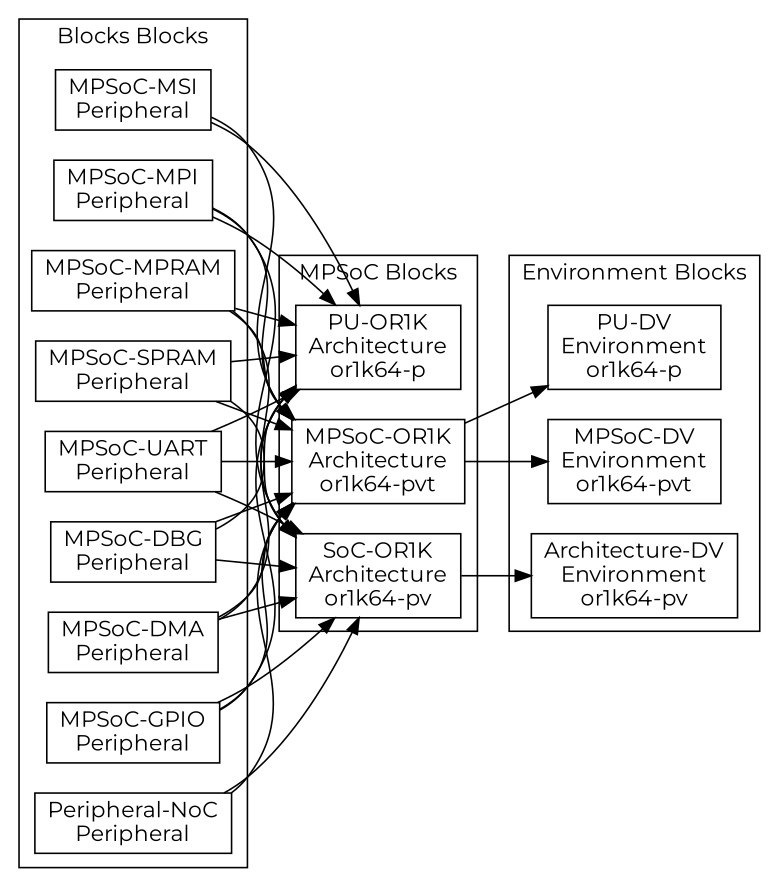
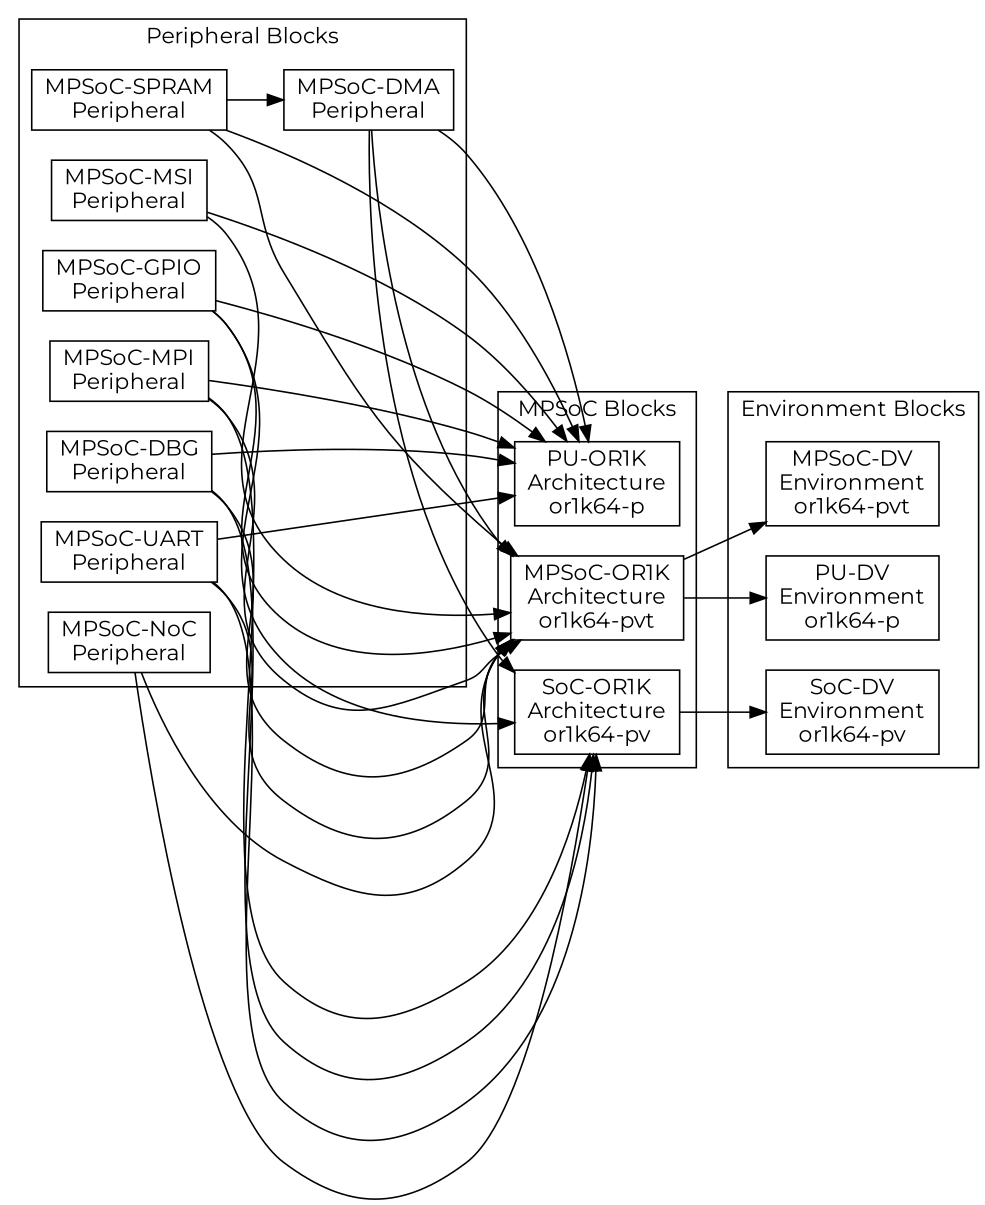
(133, 37) -> (243, 37)
(133, 281) -> none
(264, 459) -> (247, 100)
(634, 576) -> (853, 712)
(133, 823) -> (129, 642)
